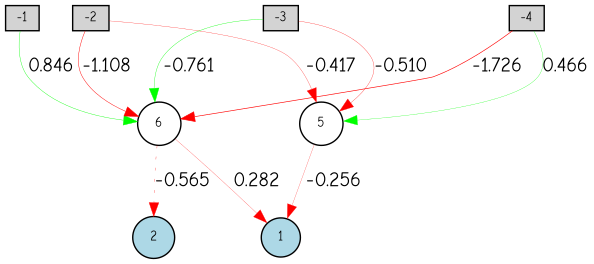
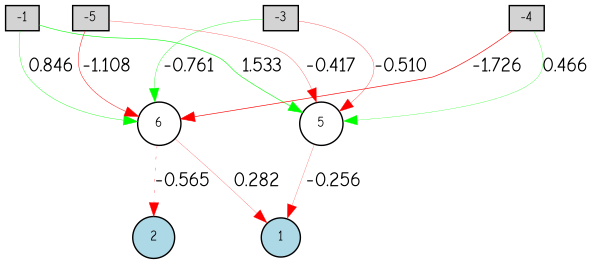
(91, 18) -> (91, 18)
none -> (166, 41)
